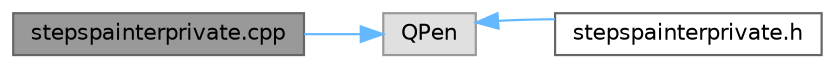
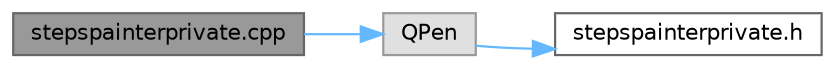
(527, 20) -> (504, 48)
